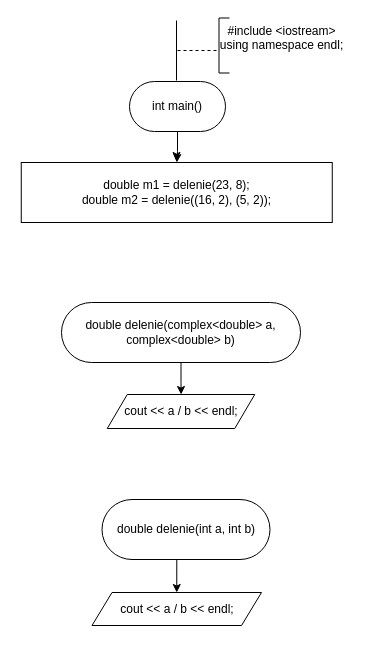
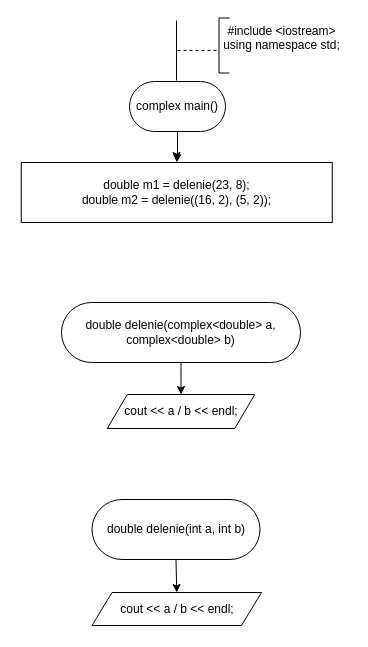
(282, 46) -> (282, 46)
(178, 107) -> (178, 107)
(186, 530) -> (176, 530)
